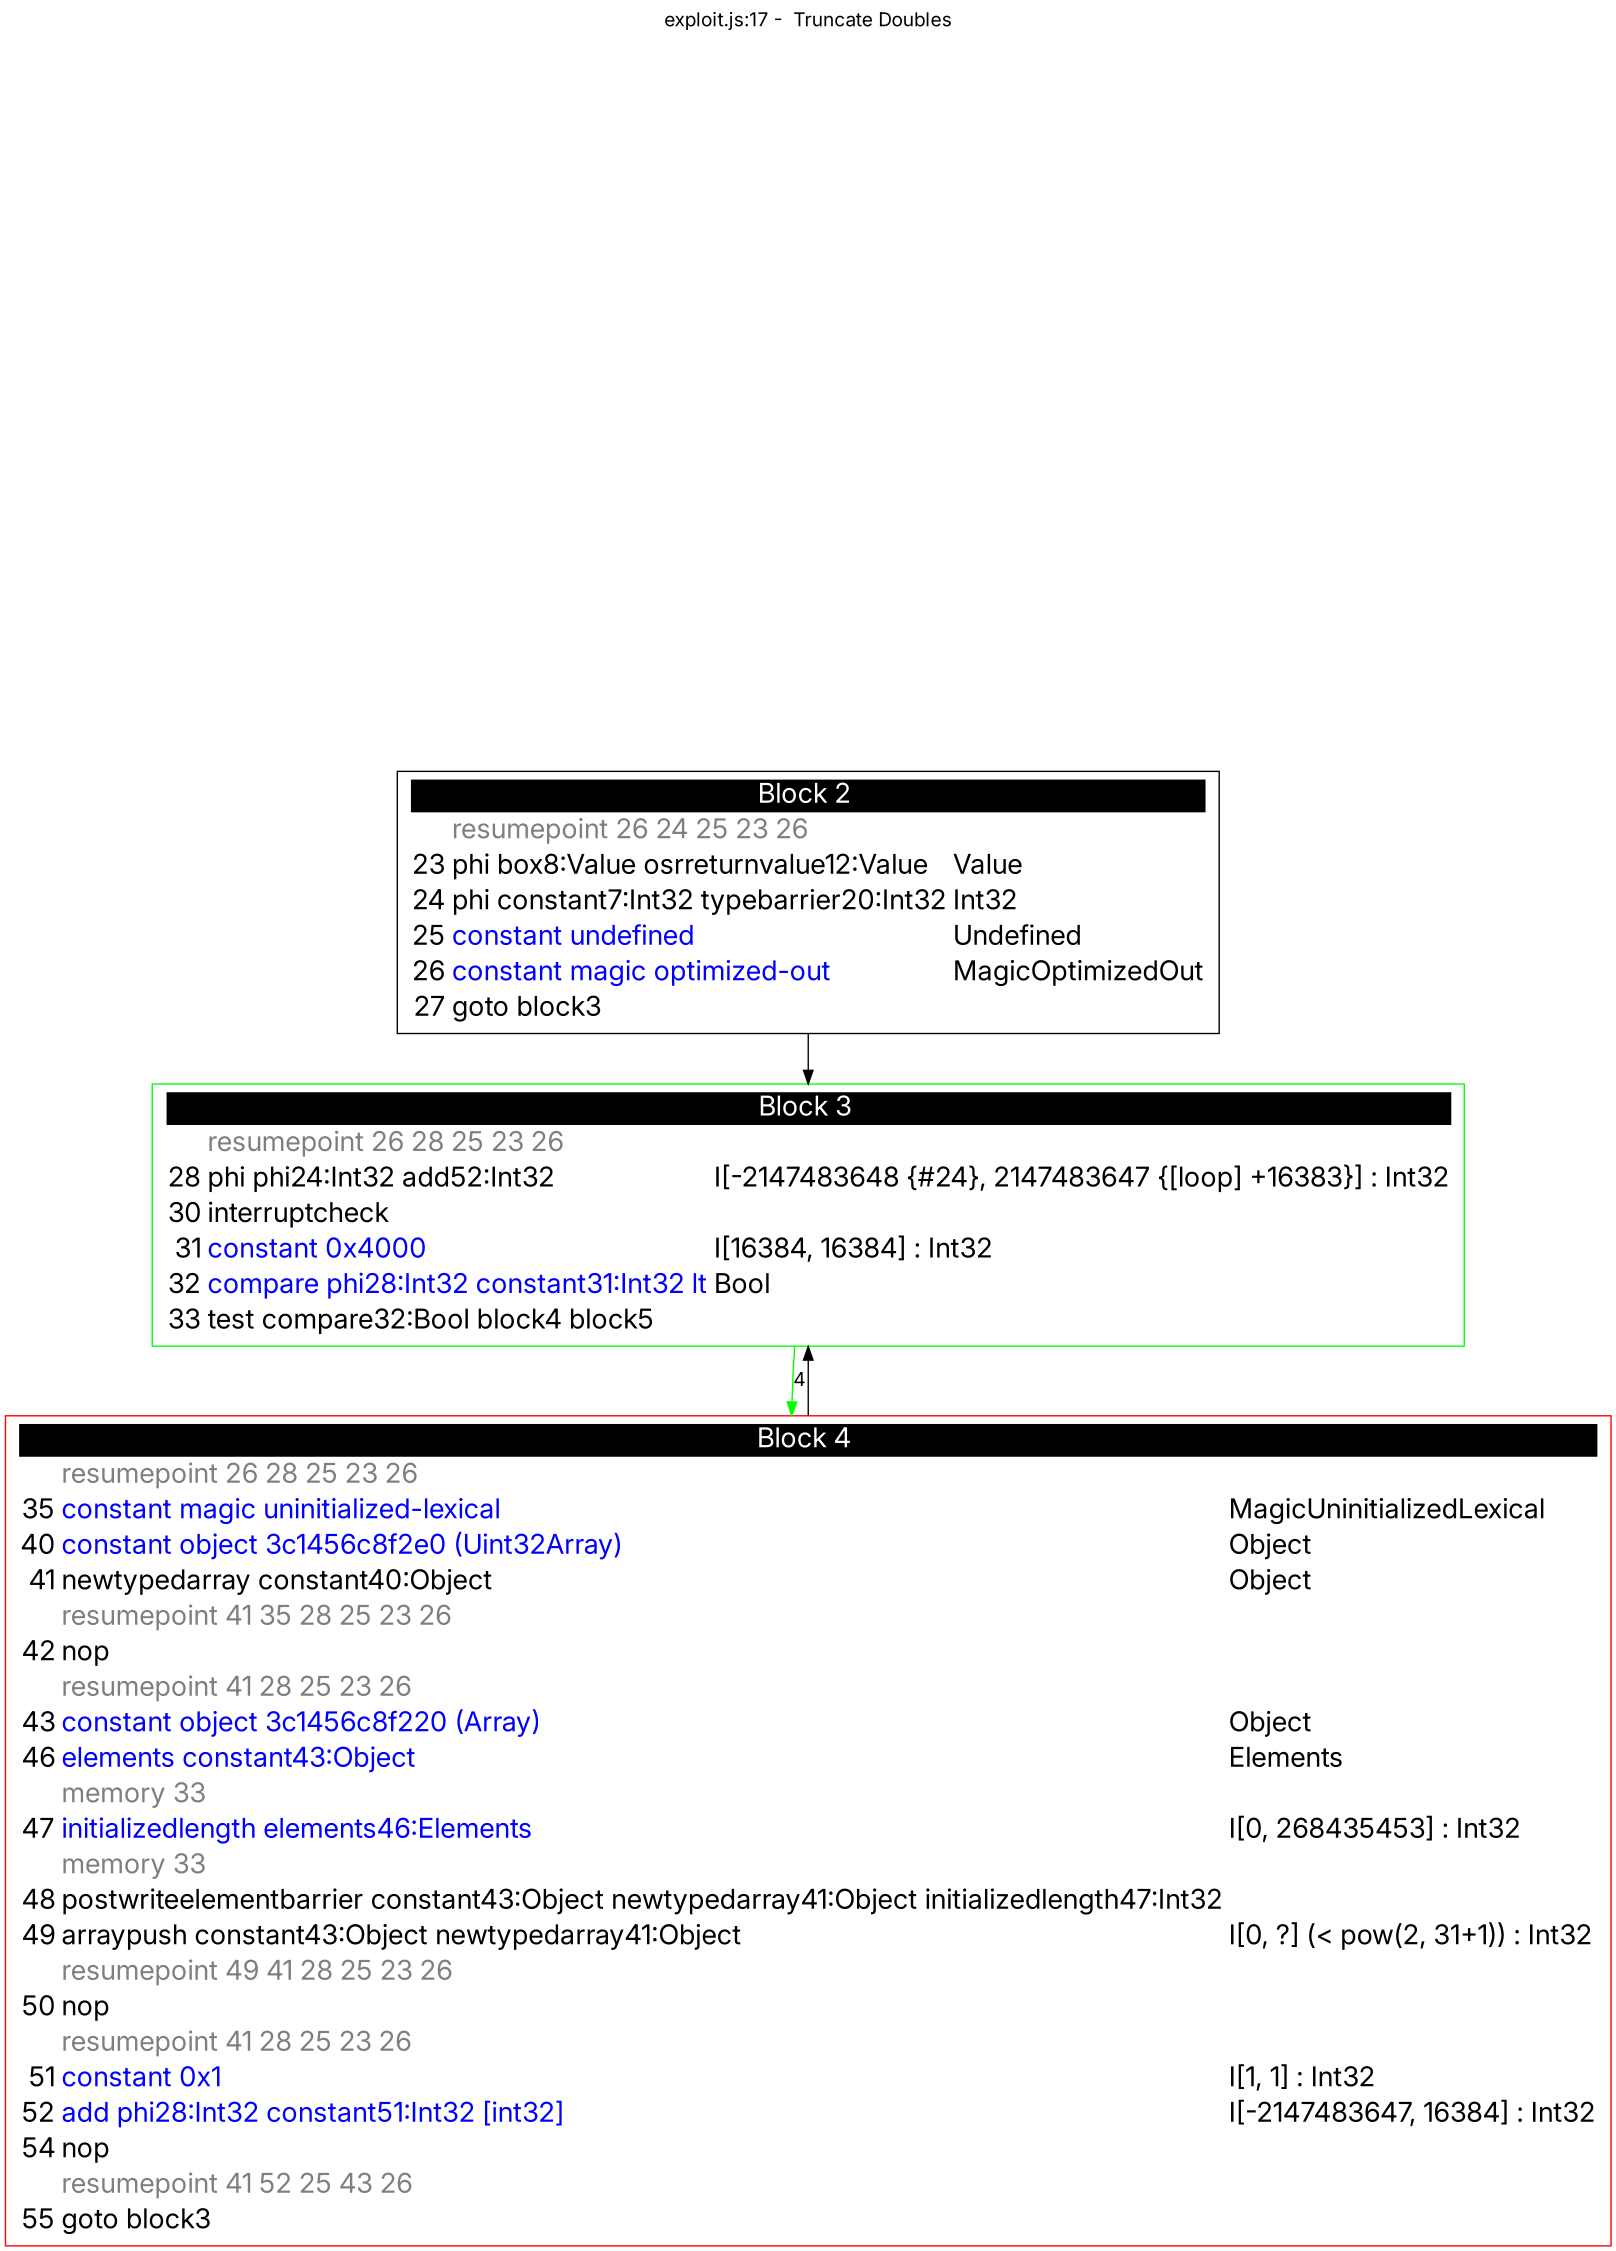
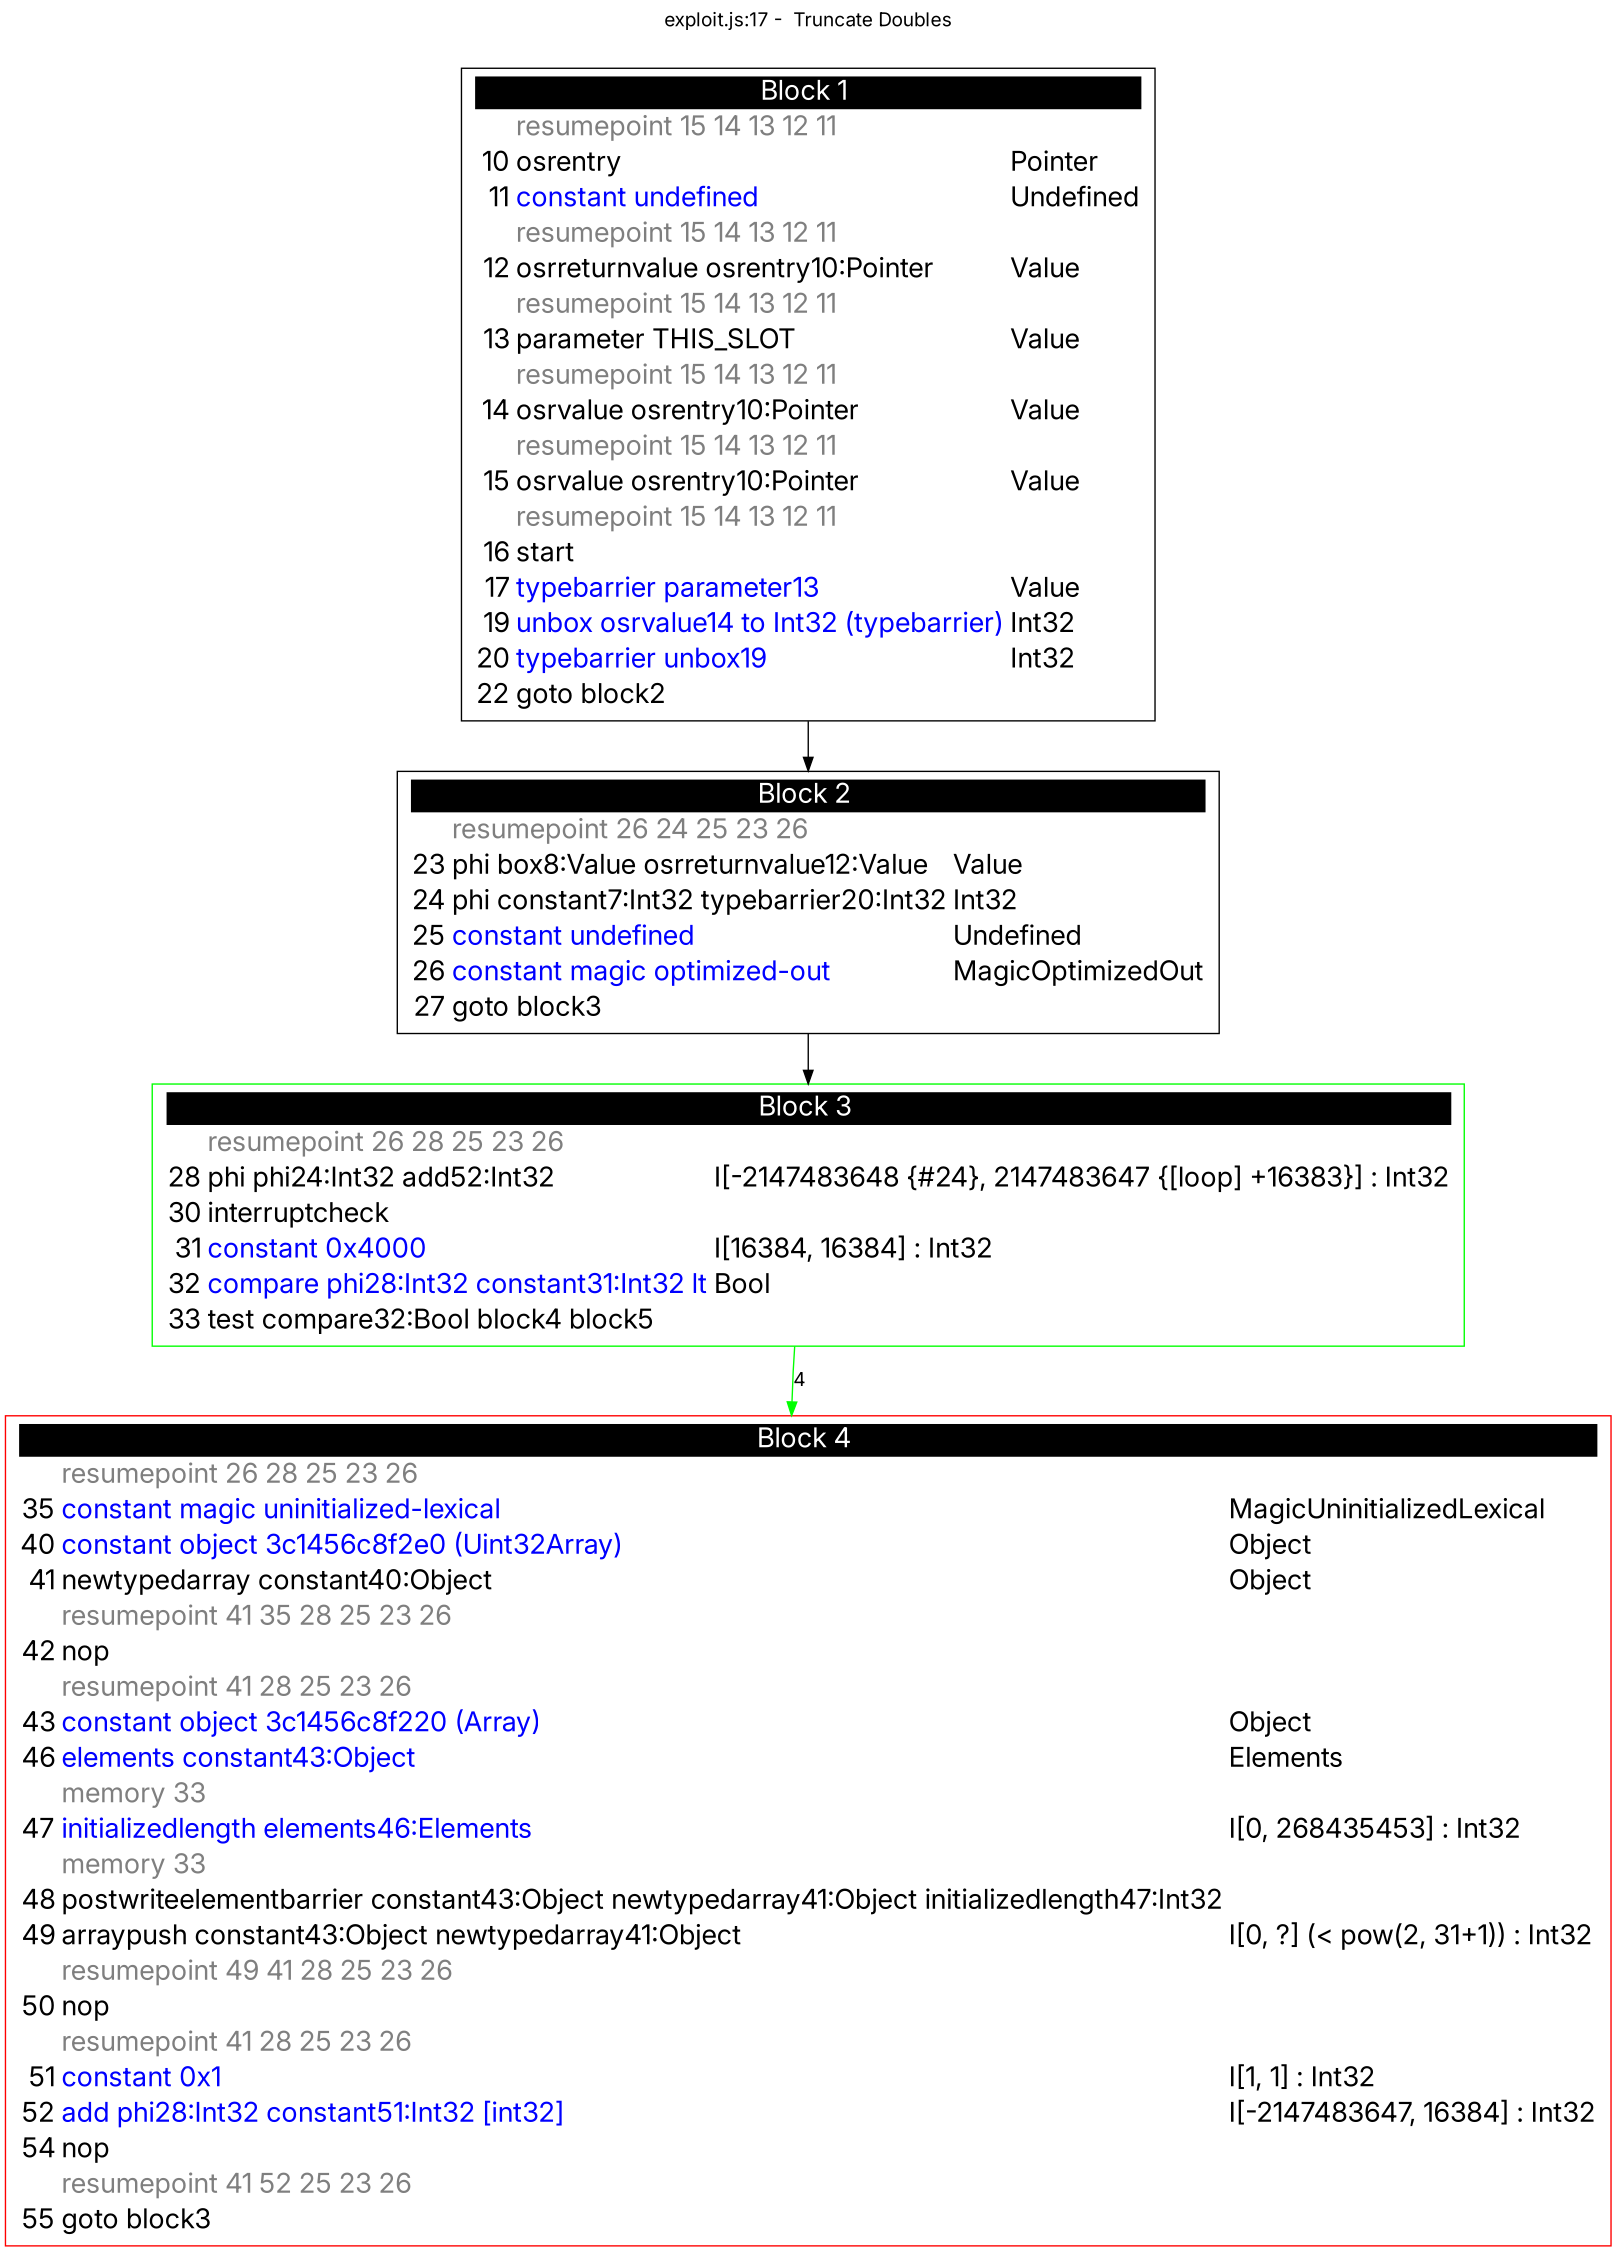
none -> (808, 395)
(808, 1388) -> none
(241, 2184) -> (240, 2184)
